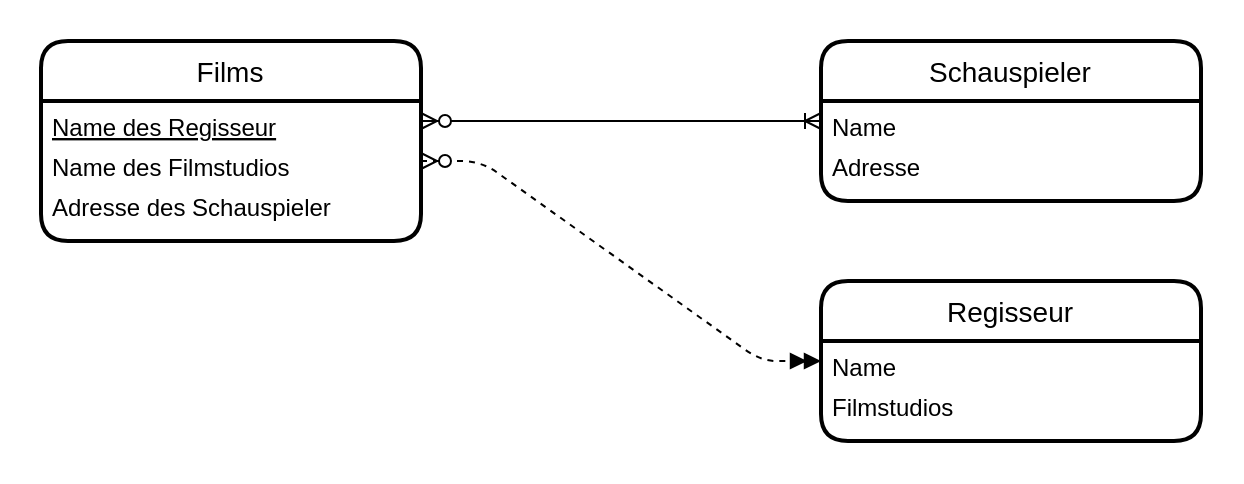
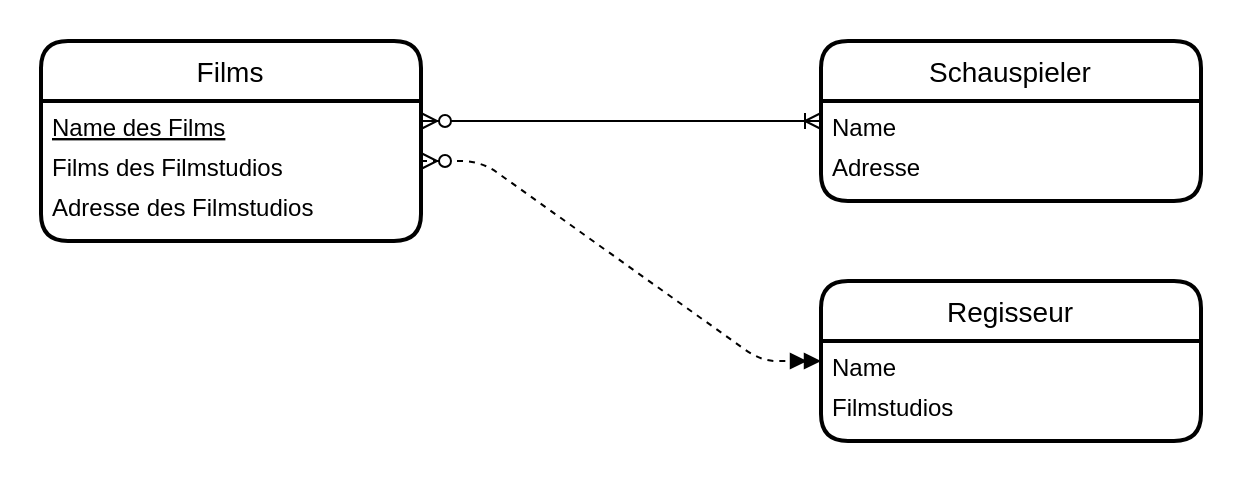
(164, 128) -> (134, 128)
(171, 168) -> (171, 168)
(201, 208) -> (191, 208)
